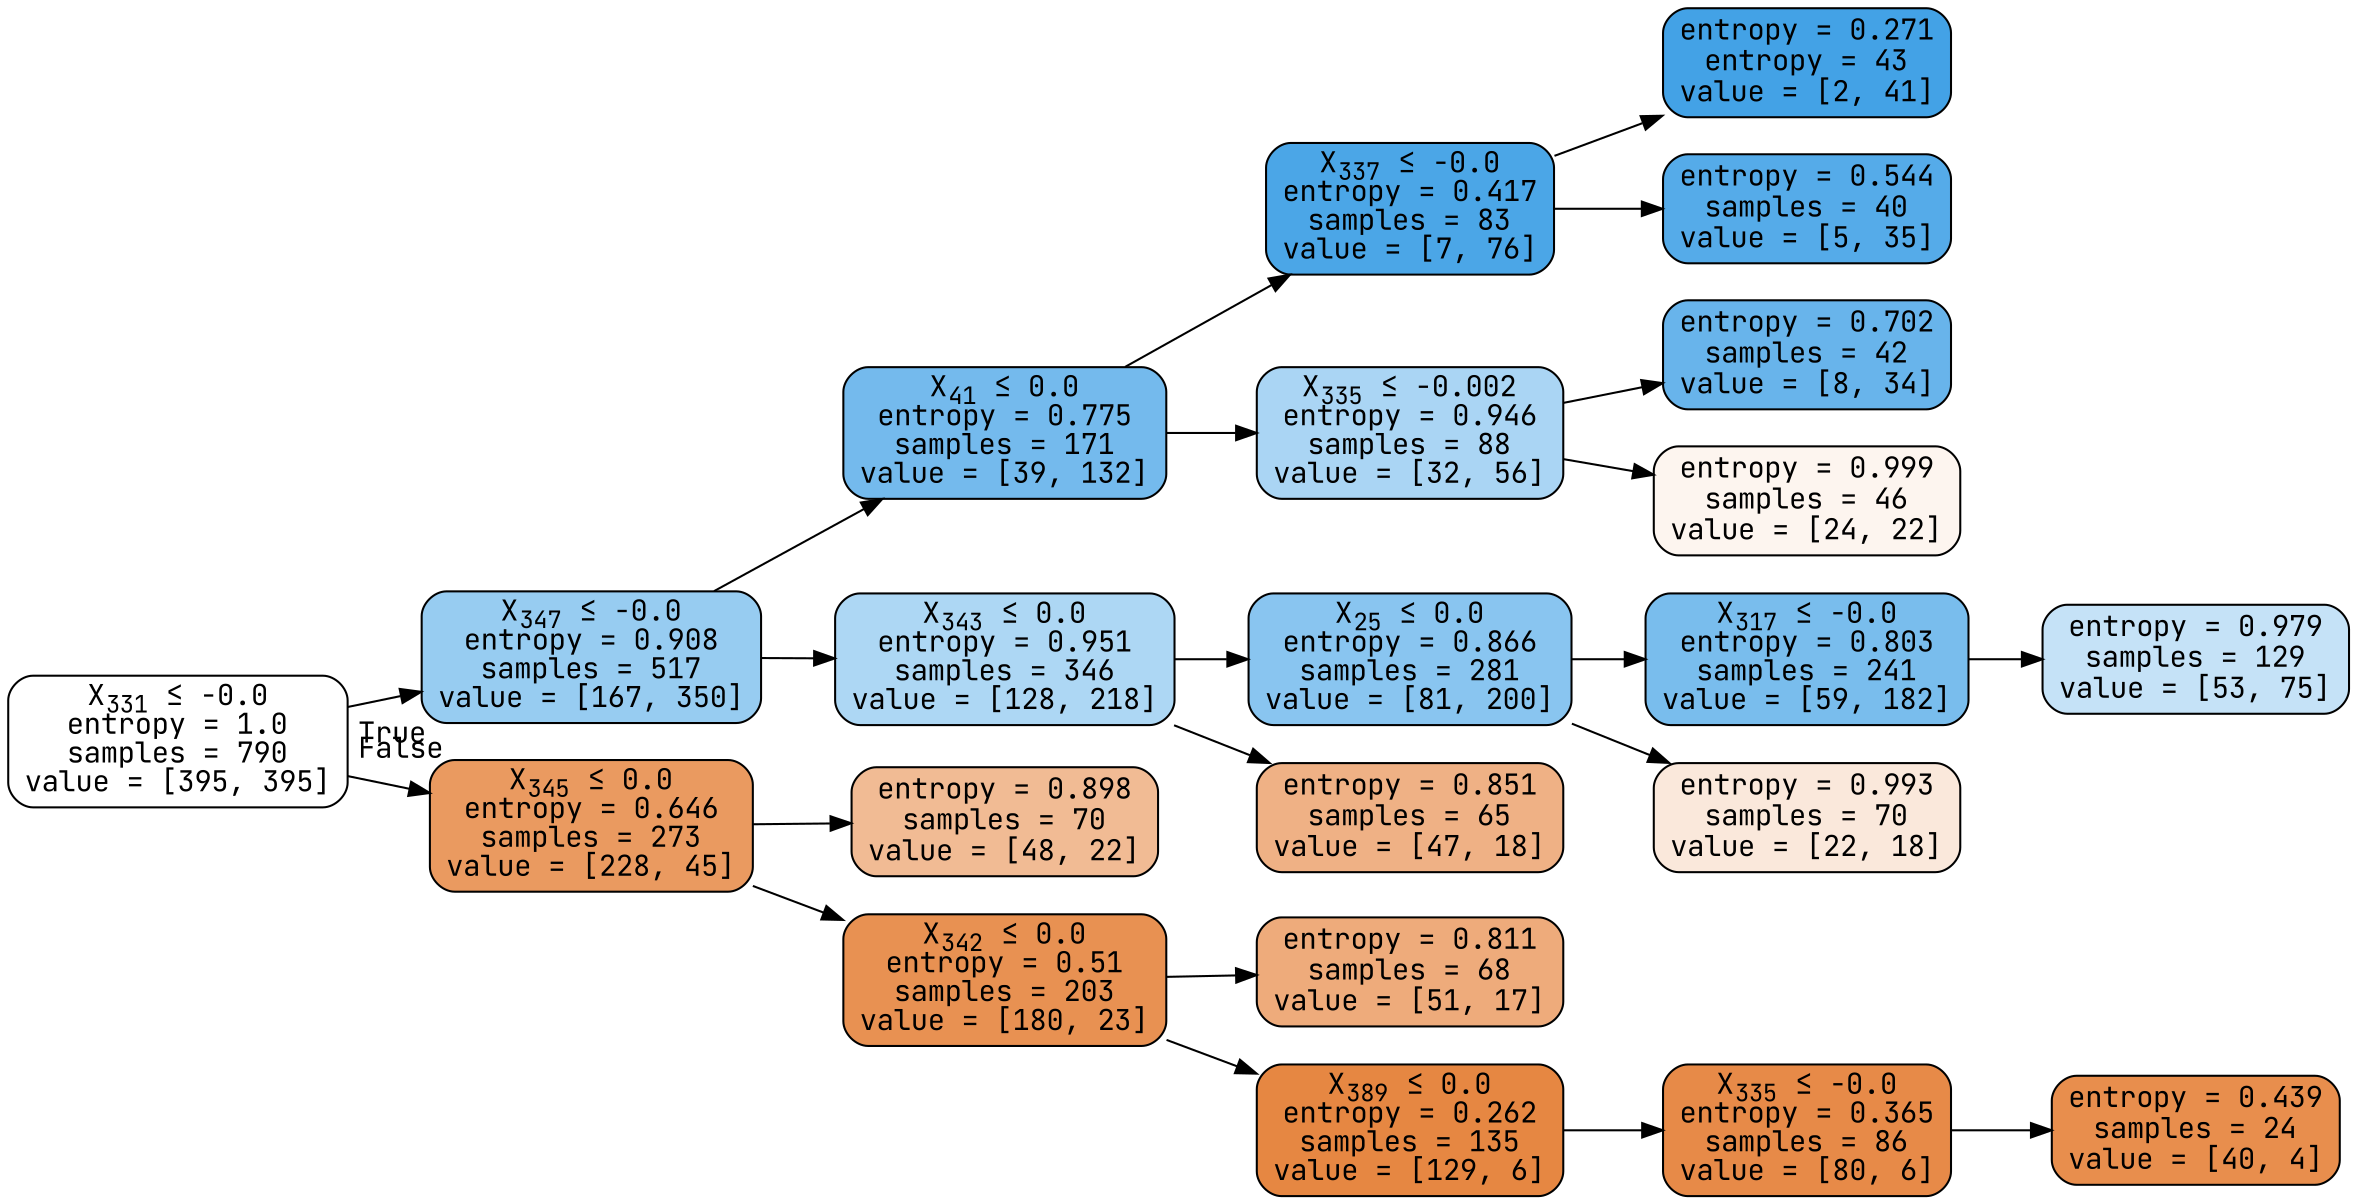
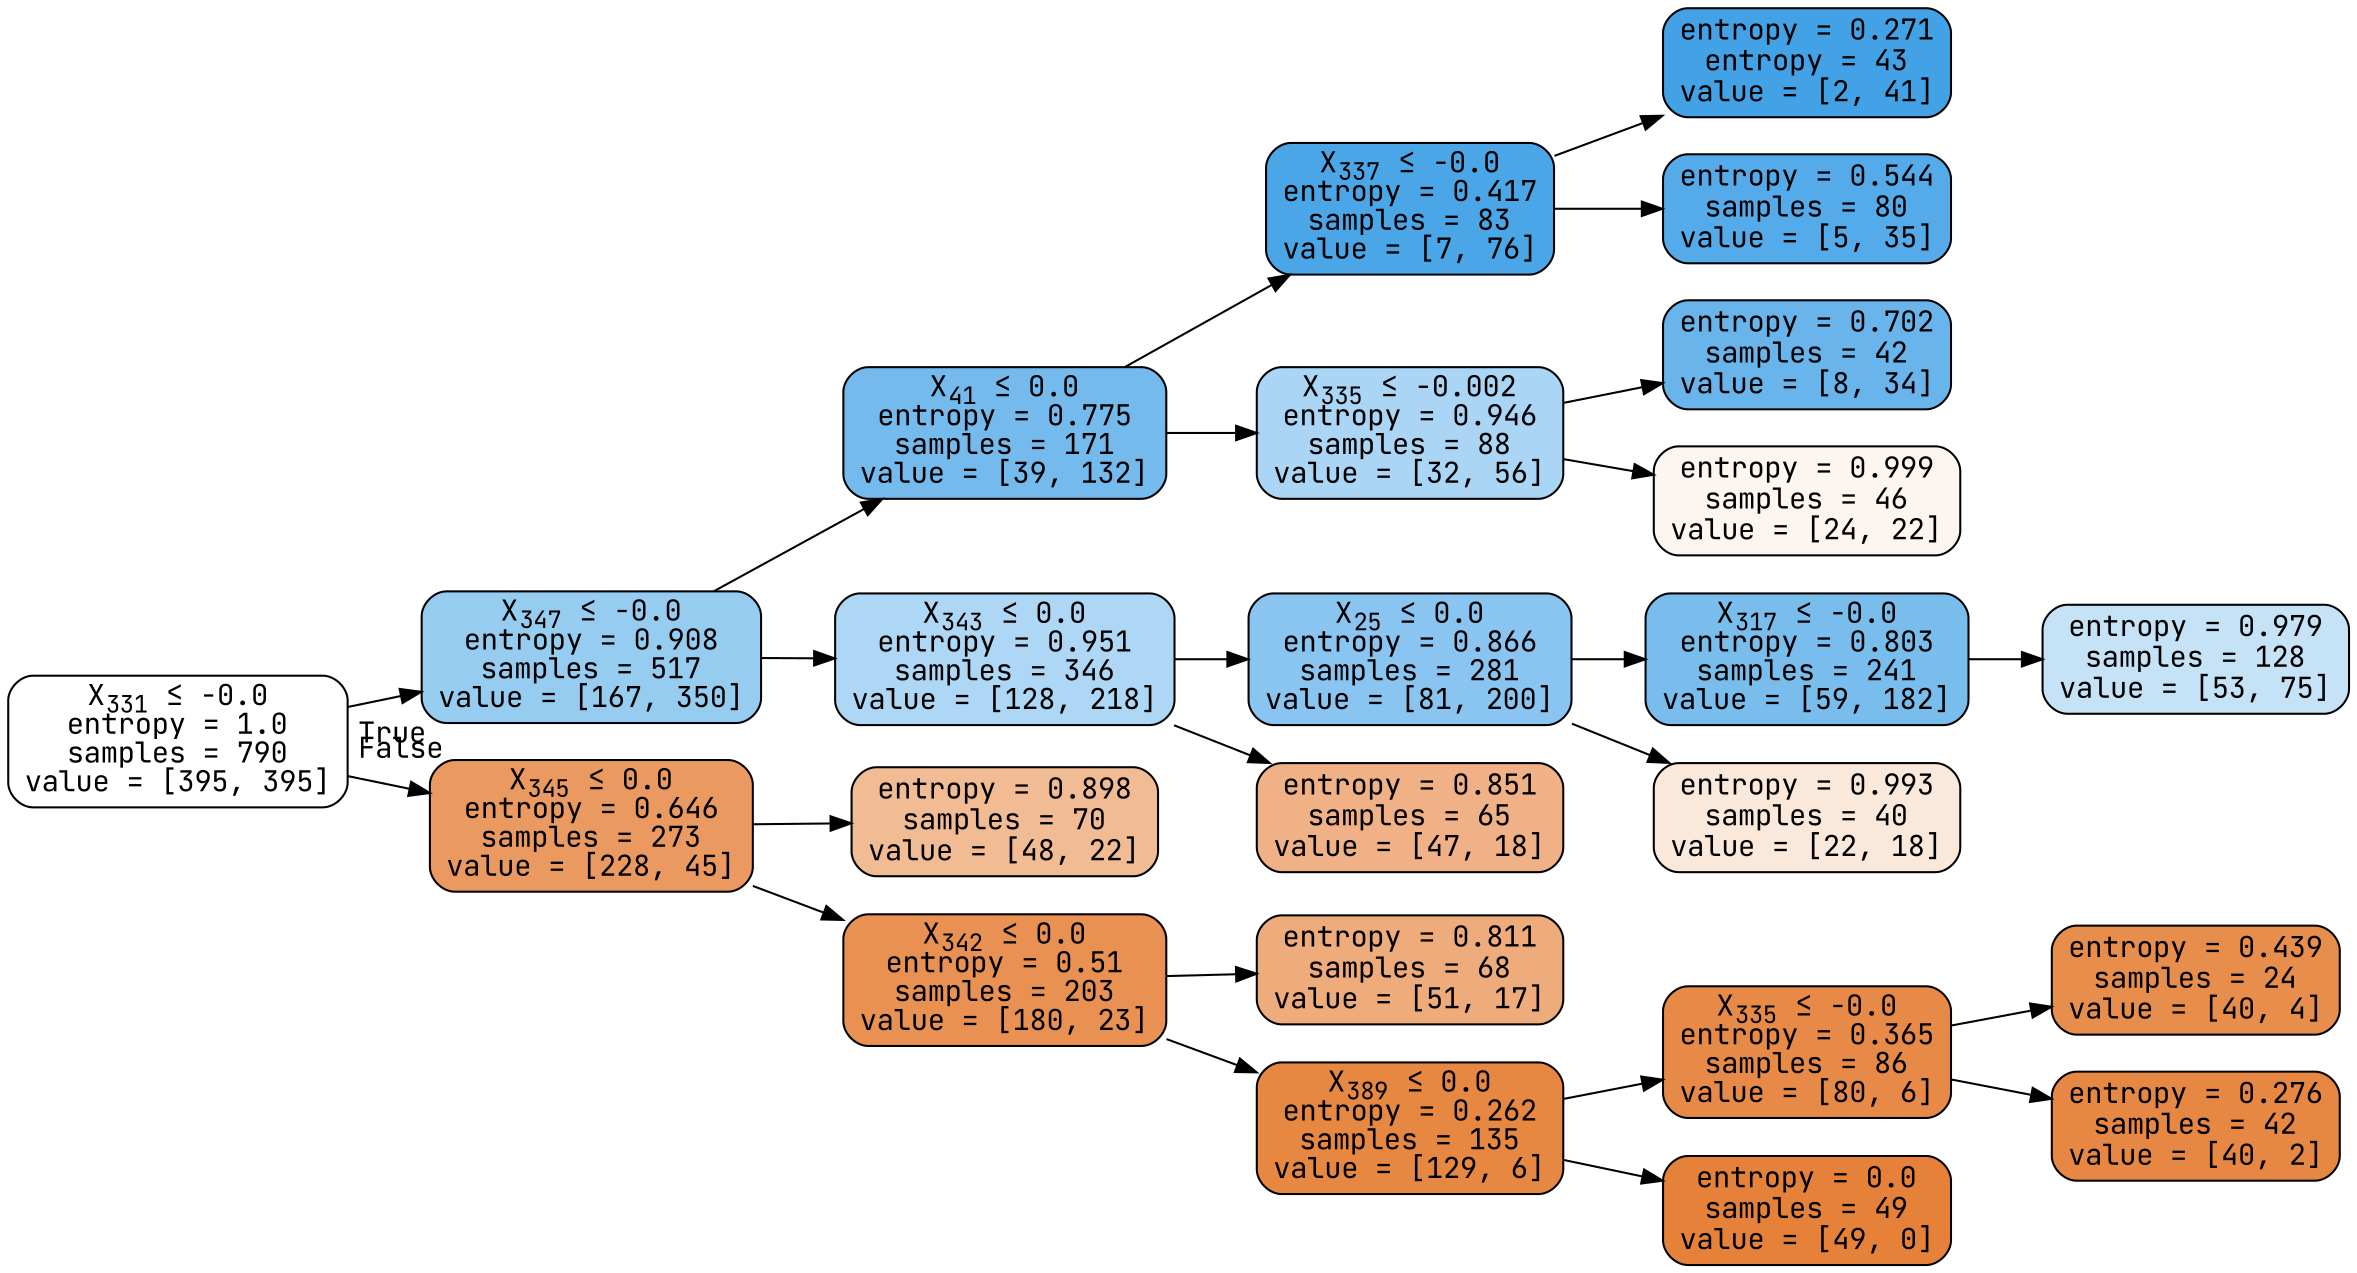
(1807, 208) -> (1807, 208)
(2196, 658) -> (2196, 658)
(1807, 817) -> (1807, 817)
none -> (2196, 1126)
none -> (1807, 1211)
